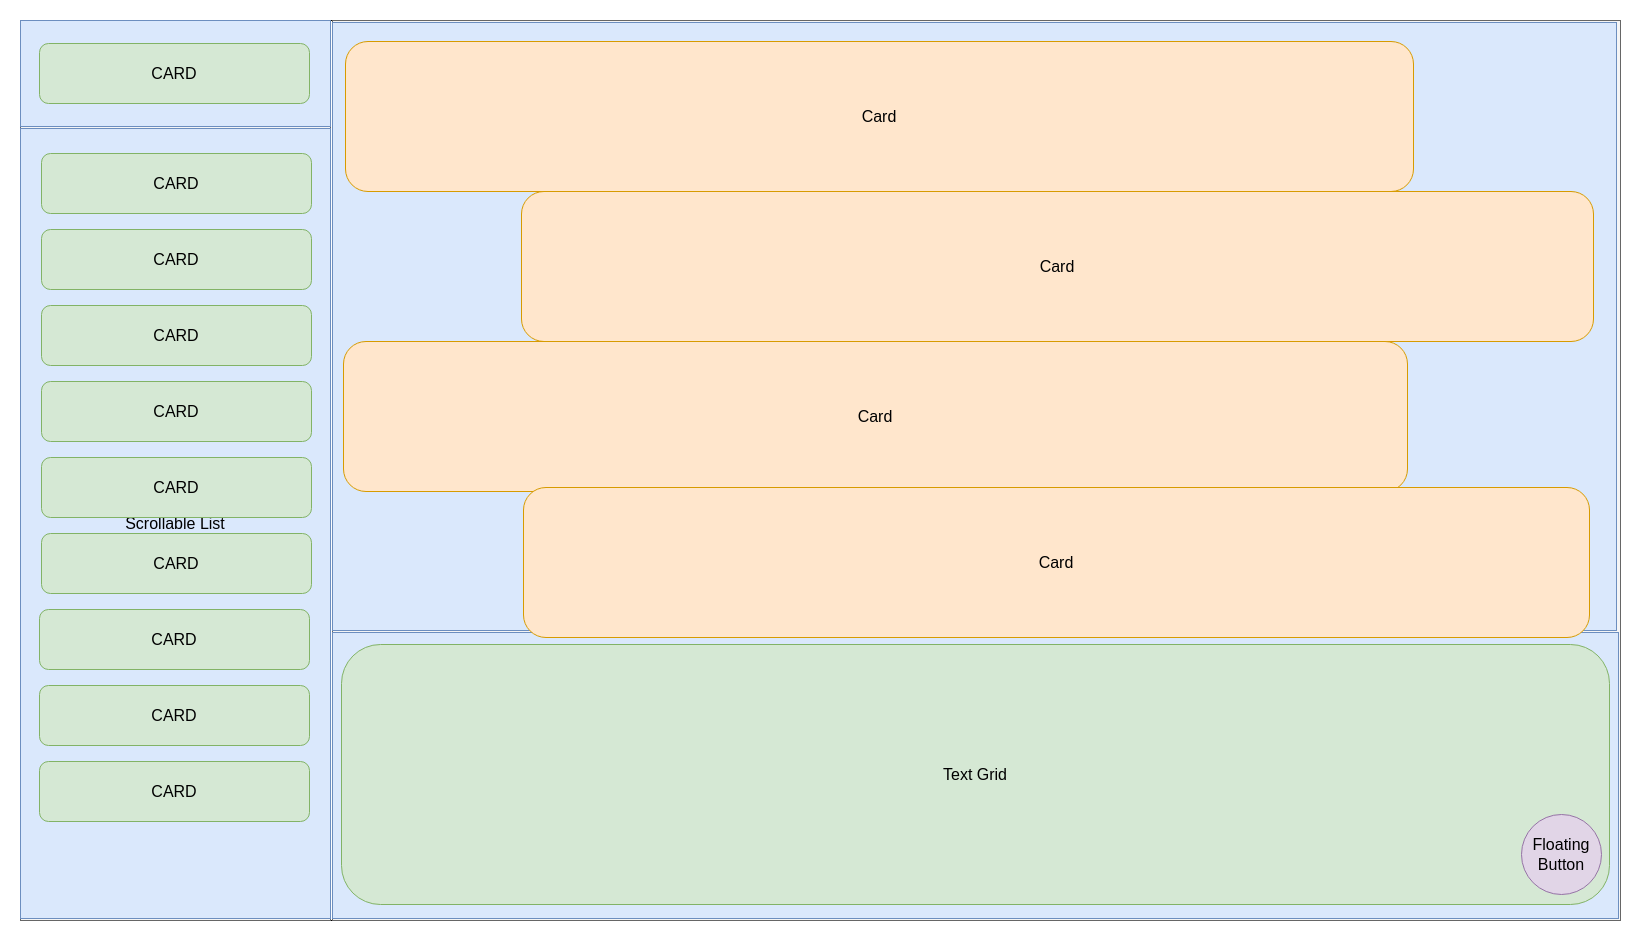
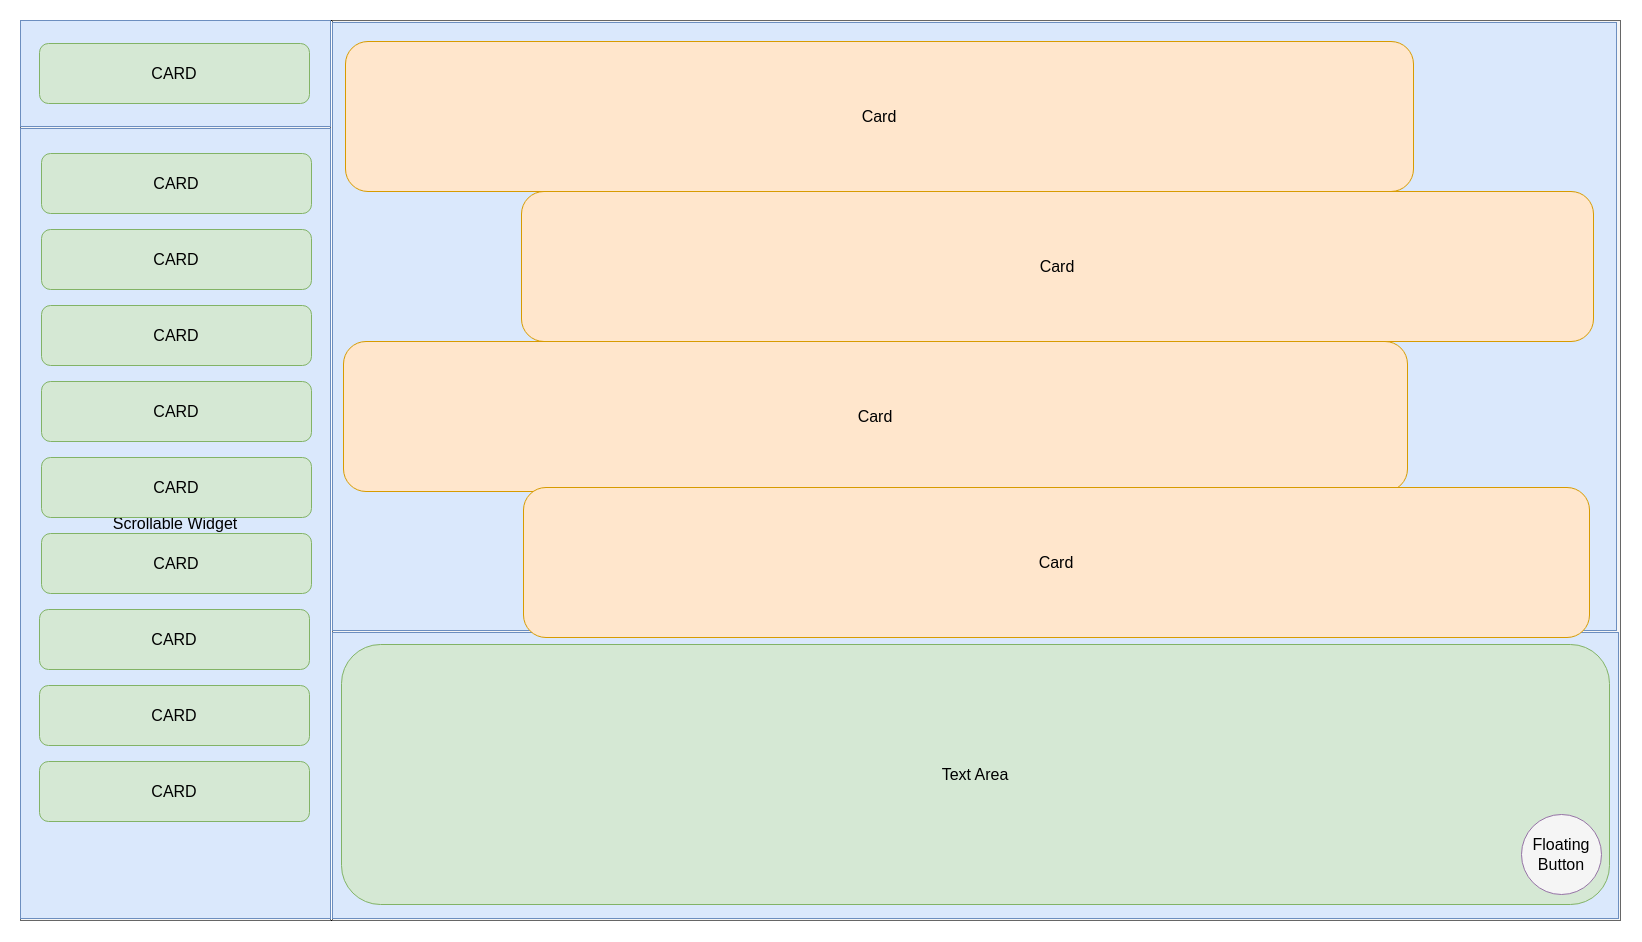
(176, 524) -> (176, 524)
(976, 775) -> (976, 775)
(1562, 855) -> (1562, 855)
